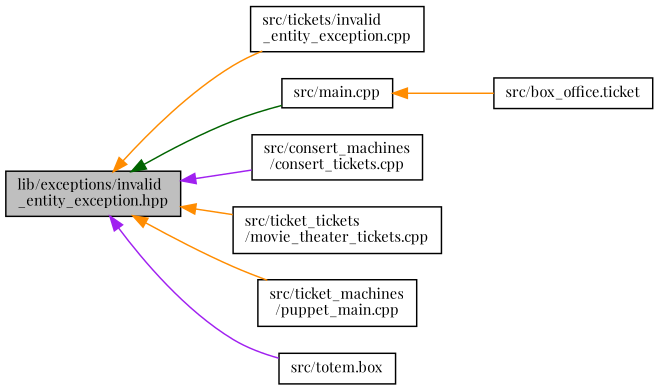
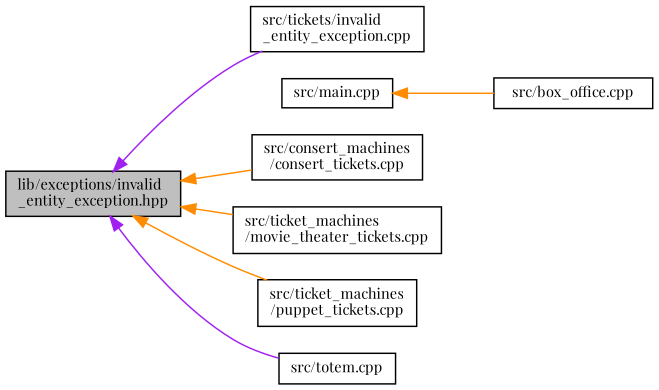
(573, 93) -> (573, 93)
(187, 99) -> (187, 99)
(211, 130) -> none
(224, 174) -> (224, 174)
(337, 230) -> (337, 230)
(337, 303) -> (337, 303)
(337, 369) -> (337, 369)
